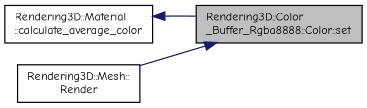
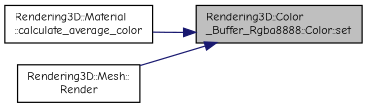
(180, 16) -> (168, 32)
